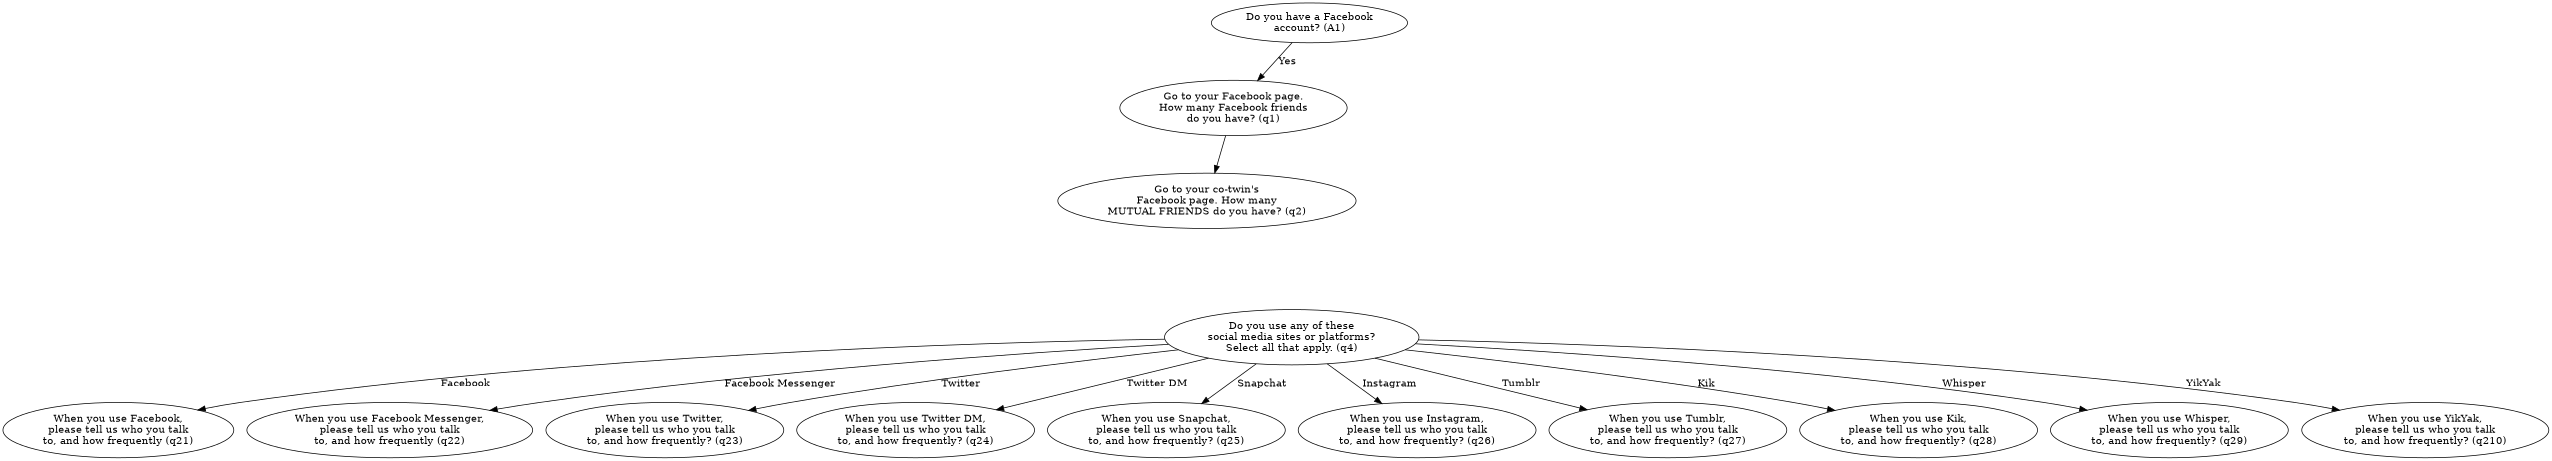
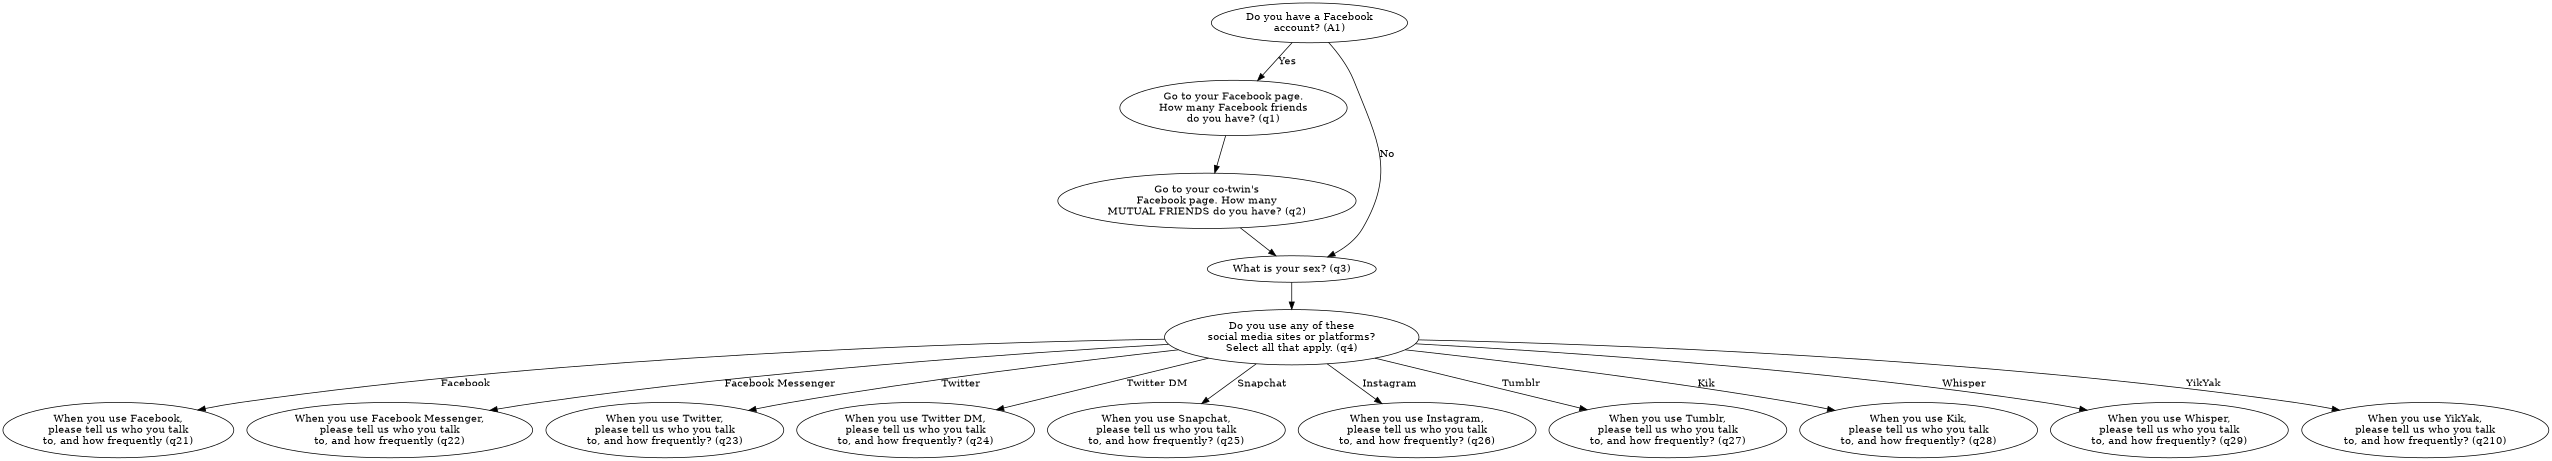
none -> (1292, 269)
